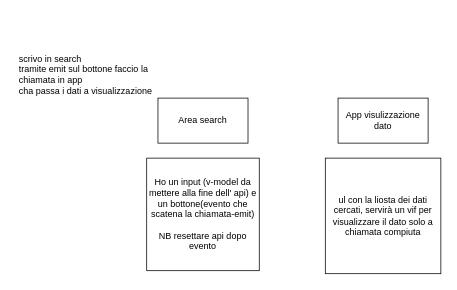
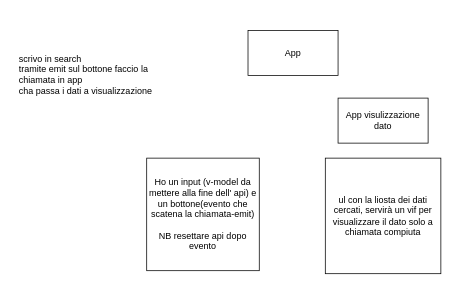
none -> (293, 53)
(203, 120) -> none
